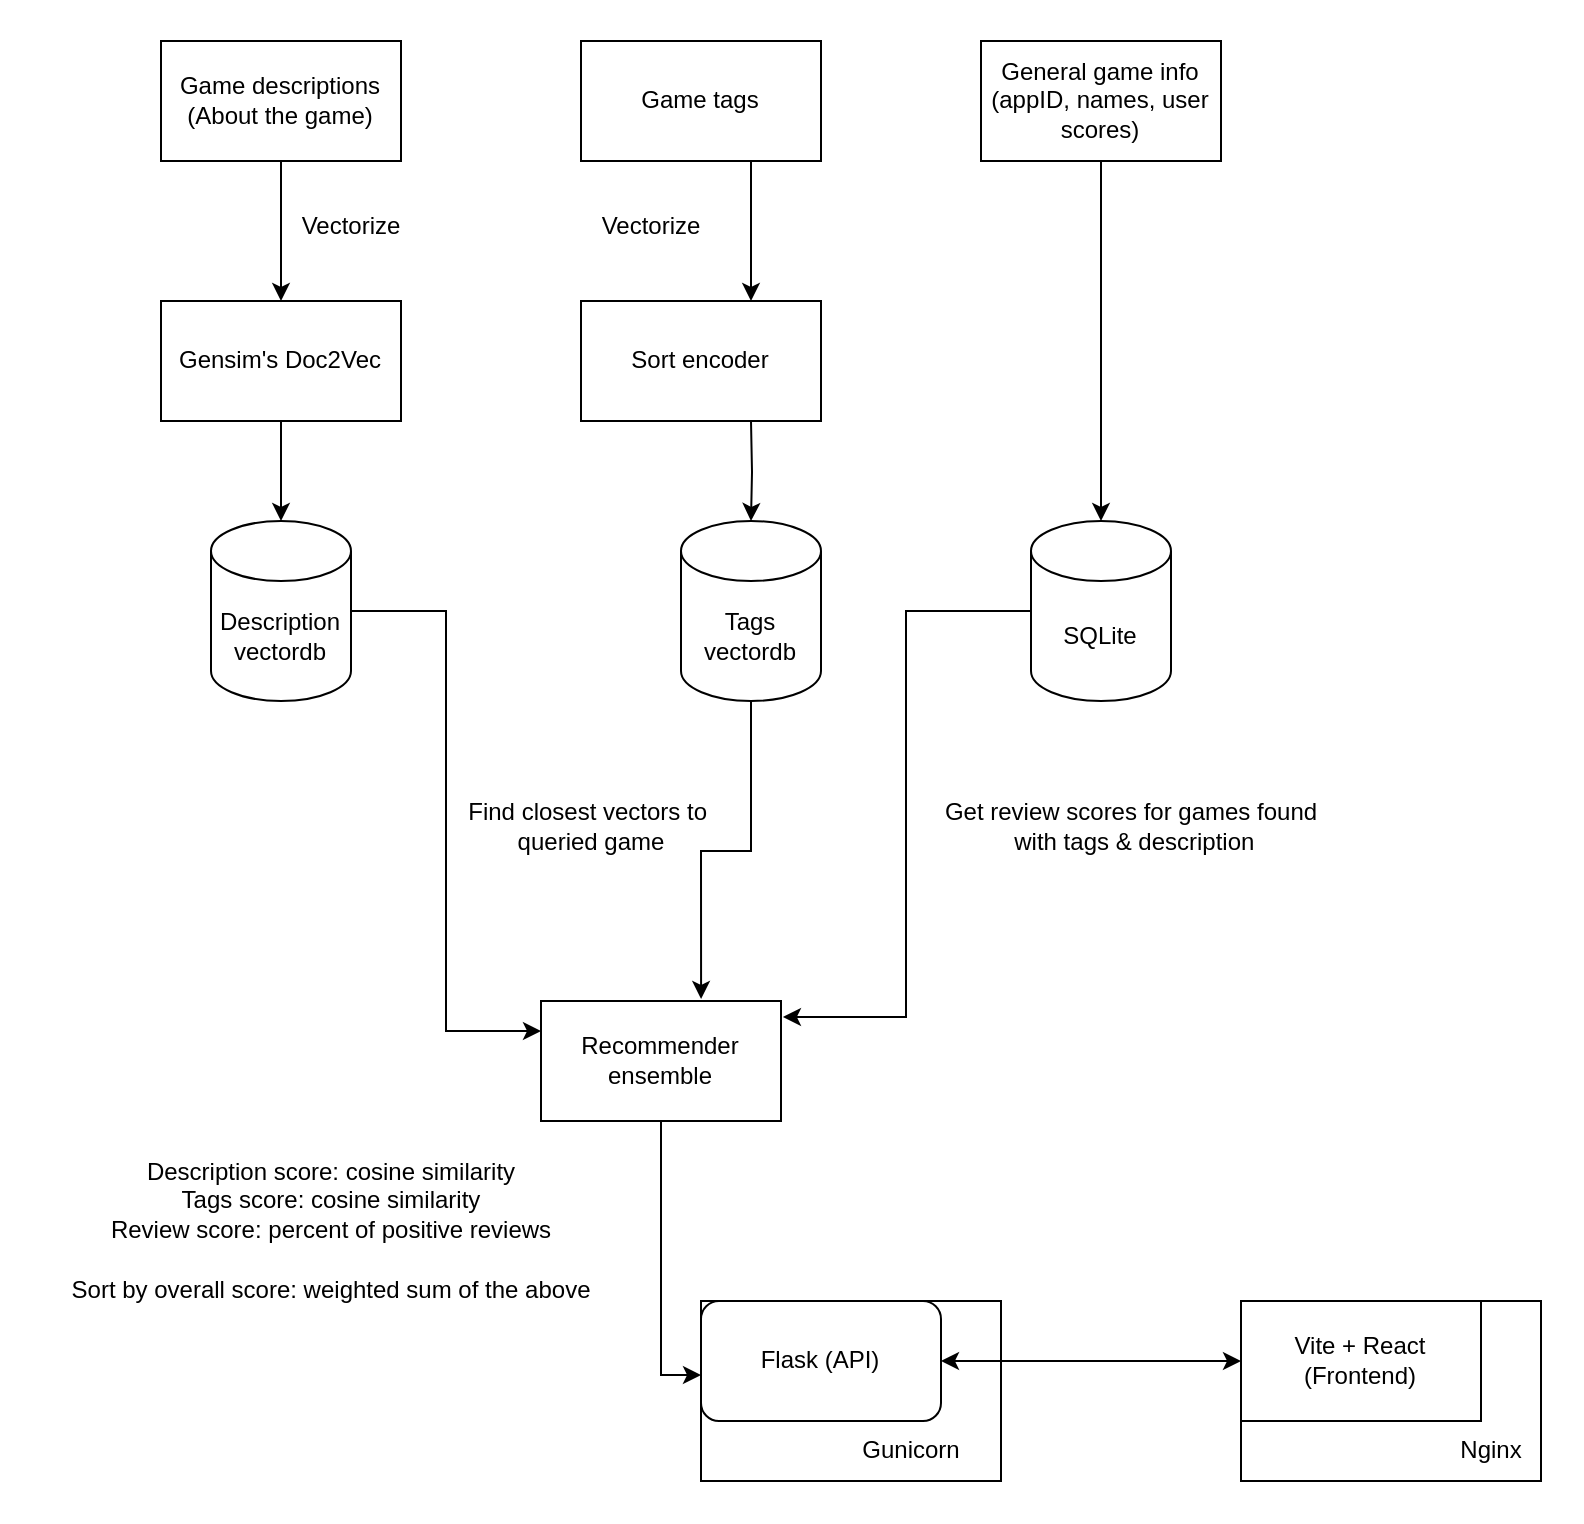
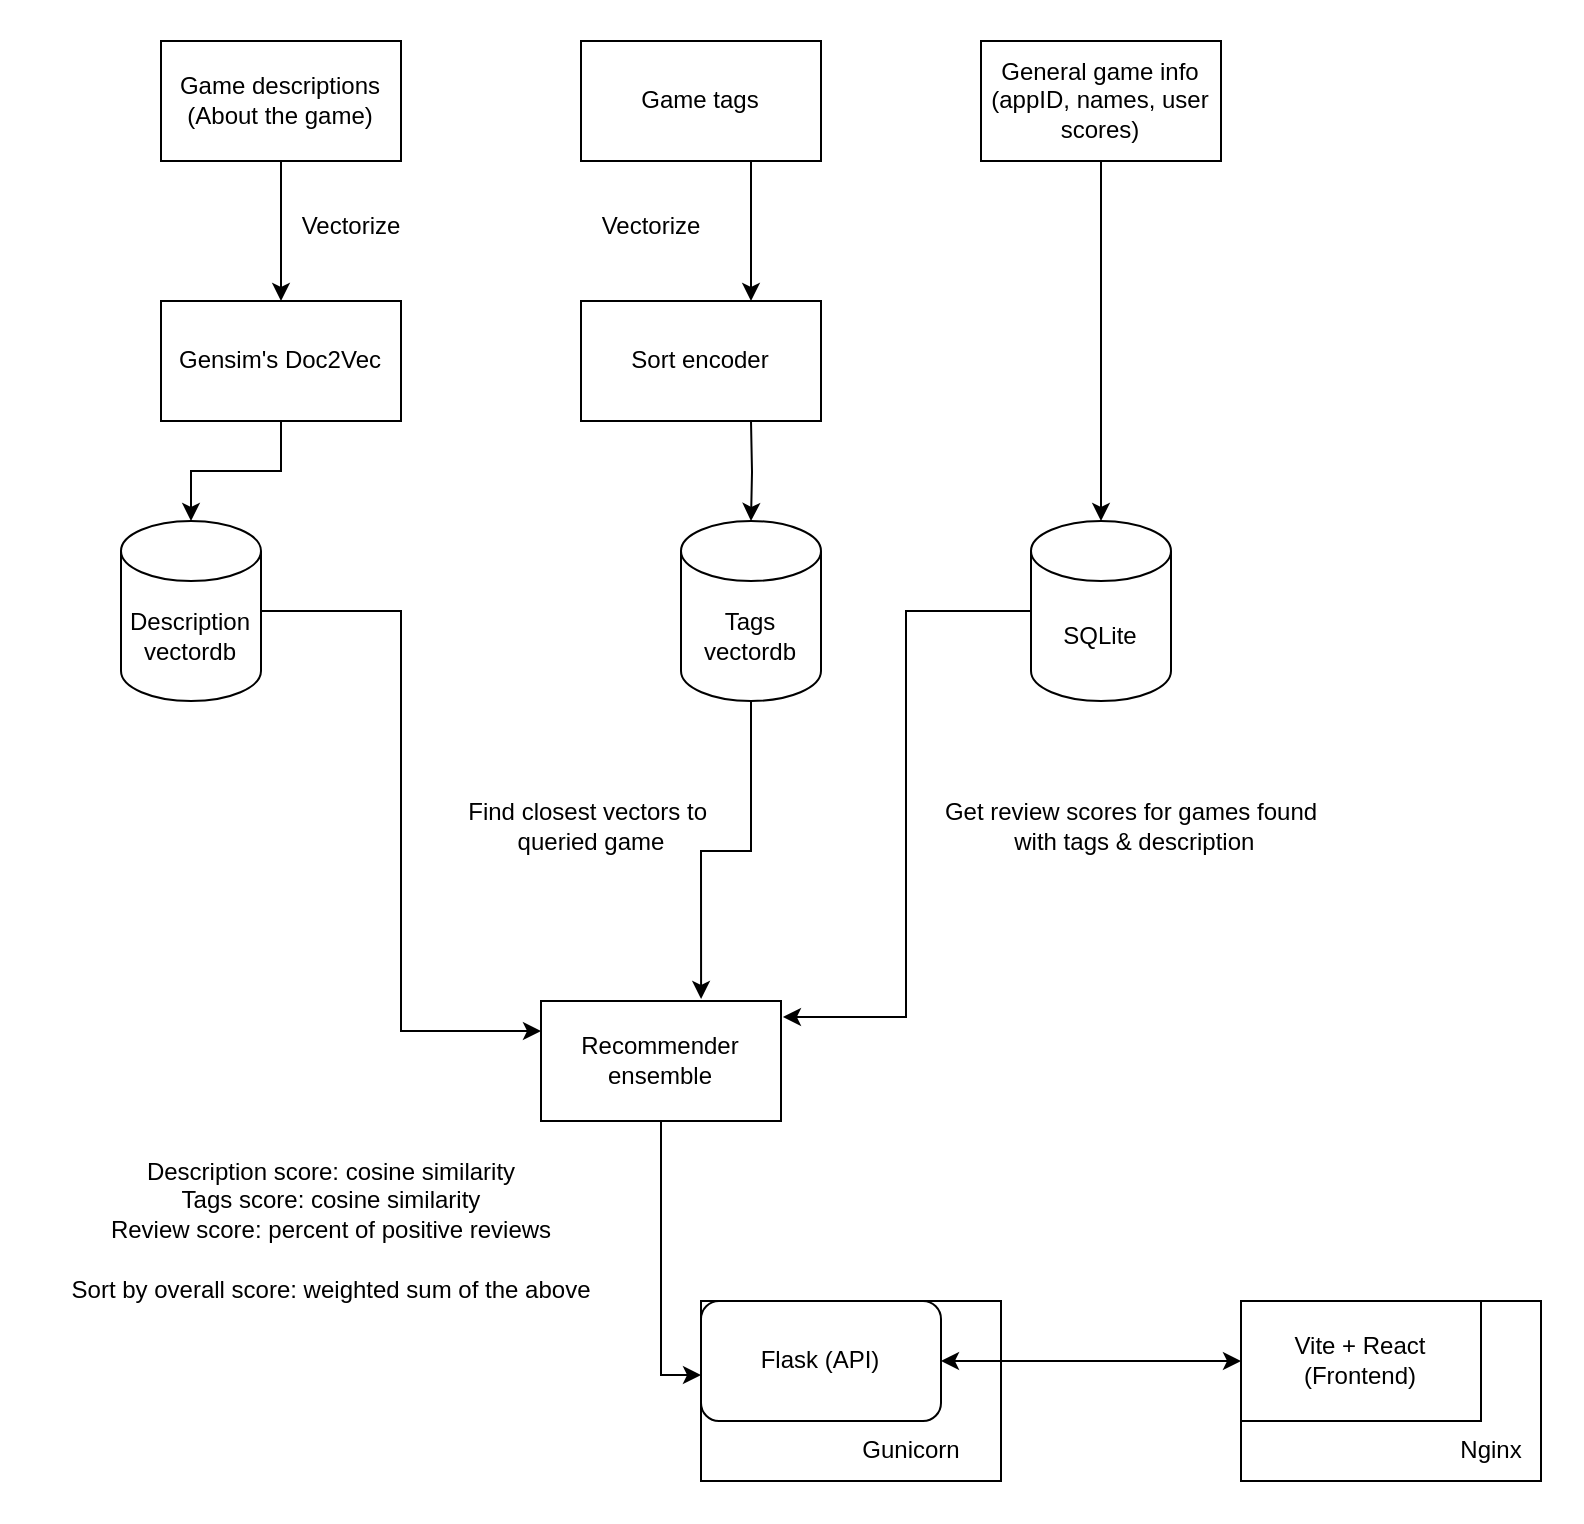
(281, 611) -> (191, 611)
